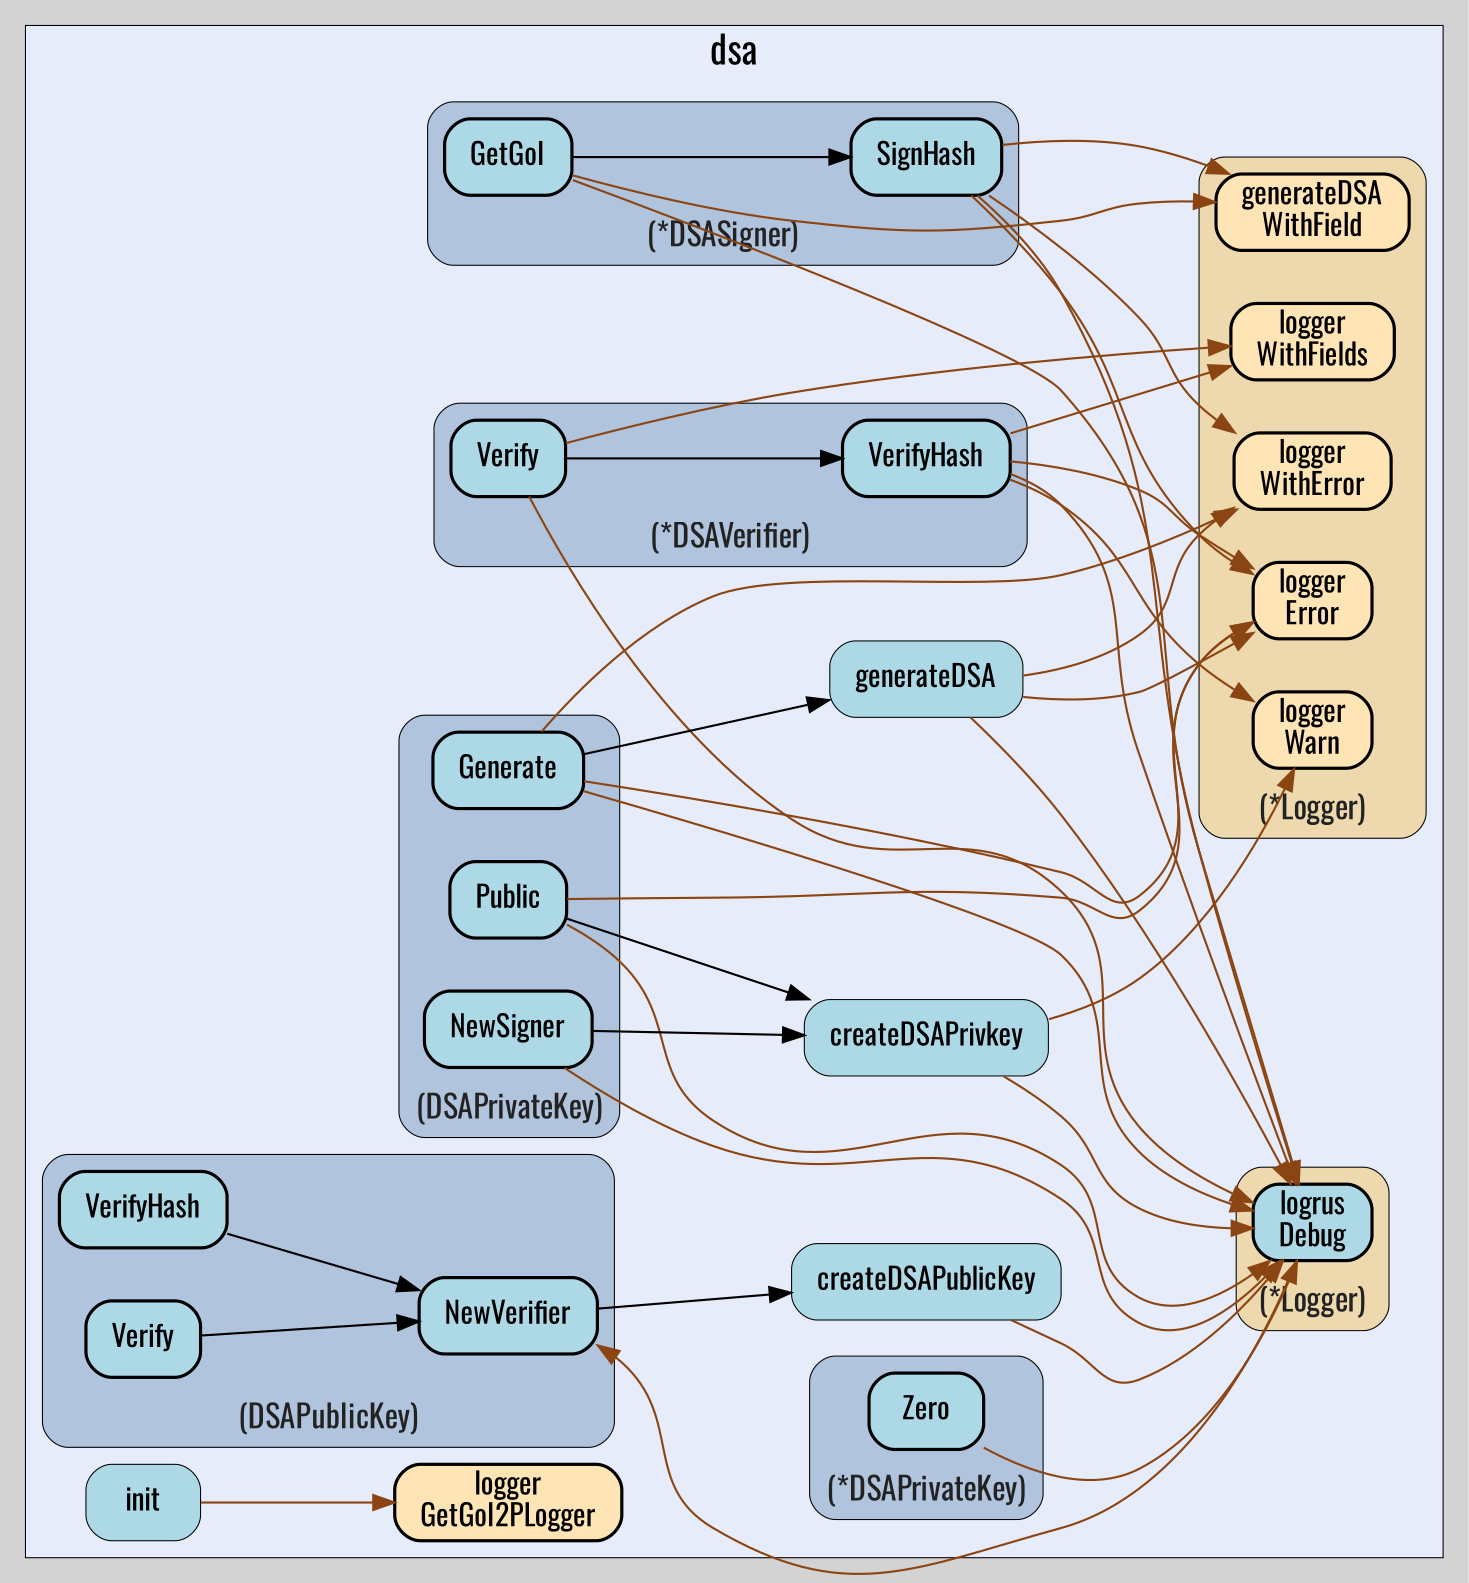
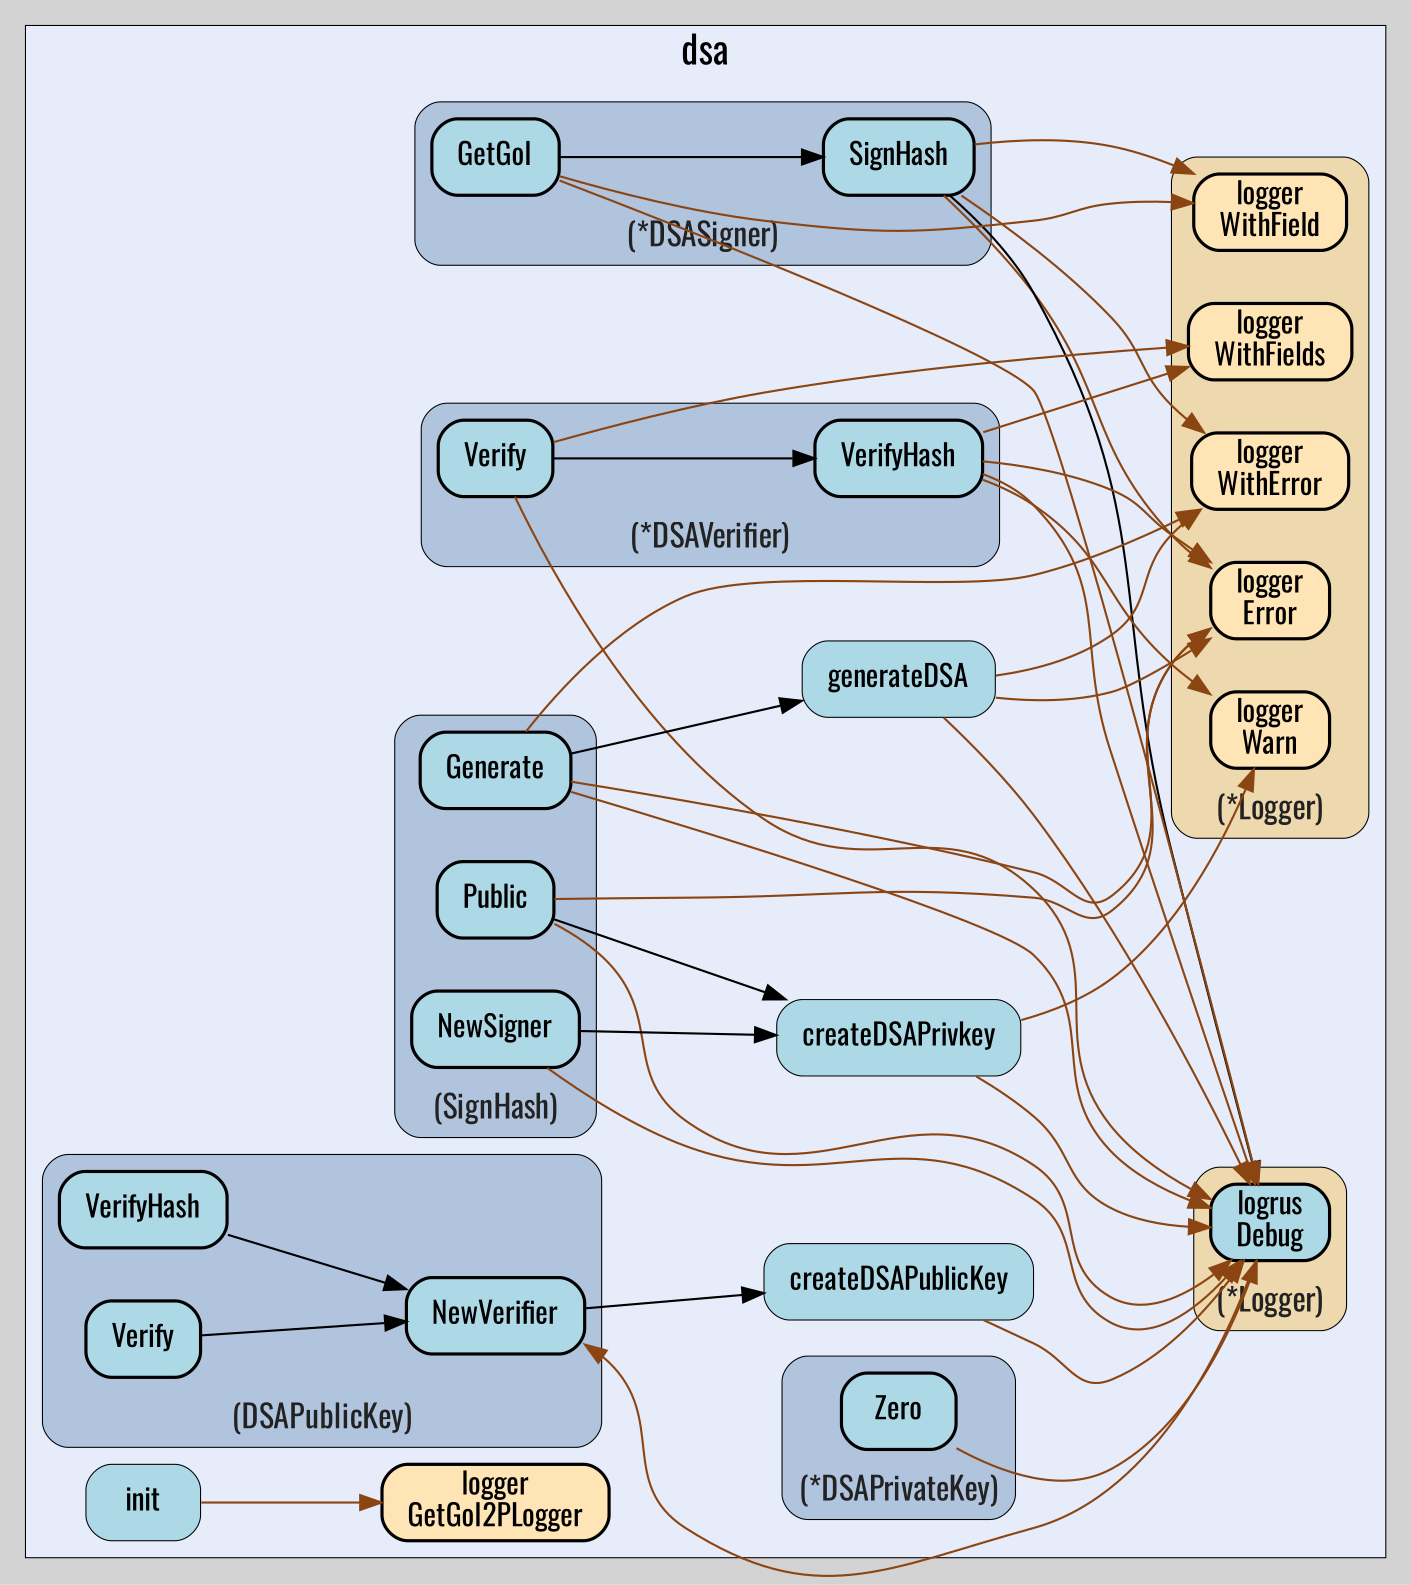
(1313, 212) -> (1270, 212)
(1163, 663) -> (1137, 661)
(509, 1111) -> (496, 1111)
